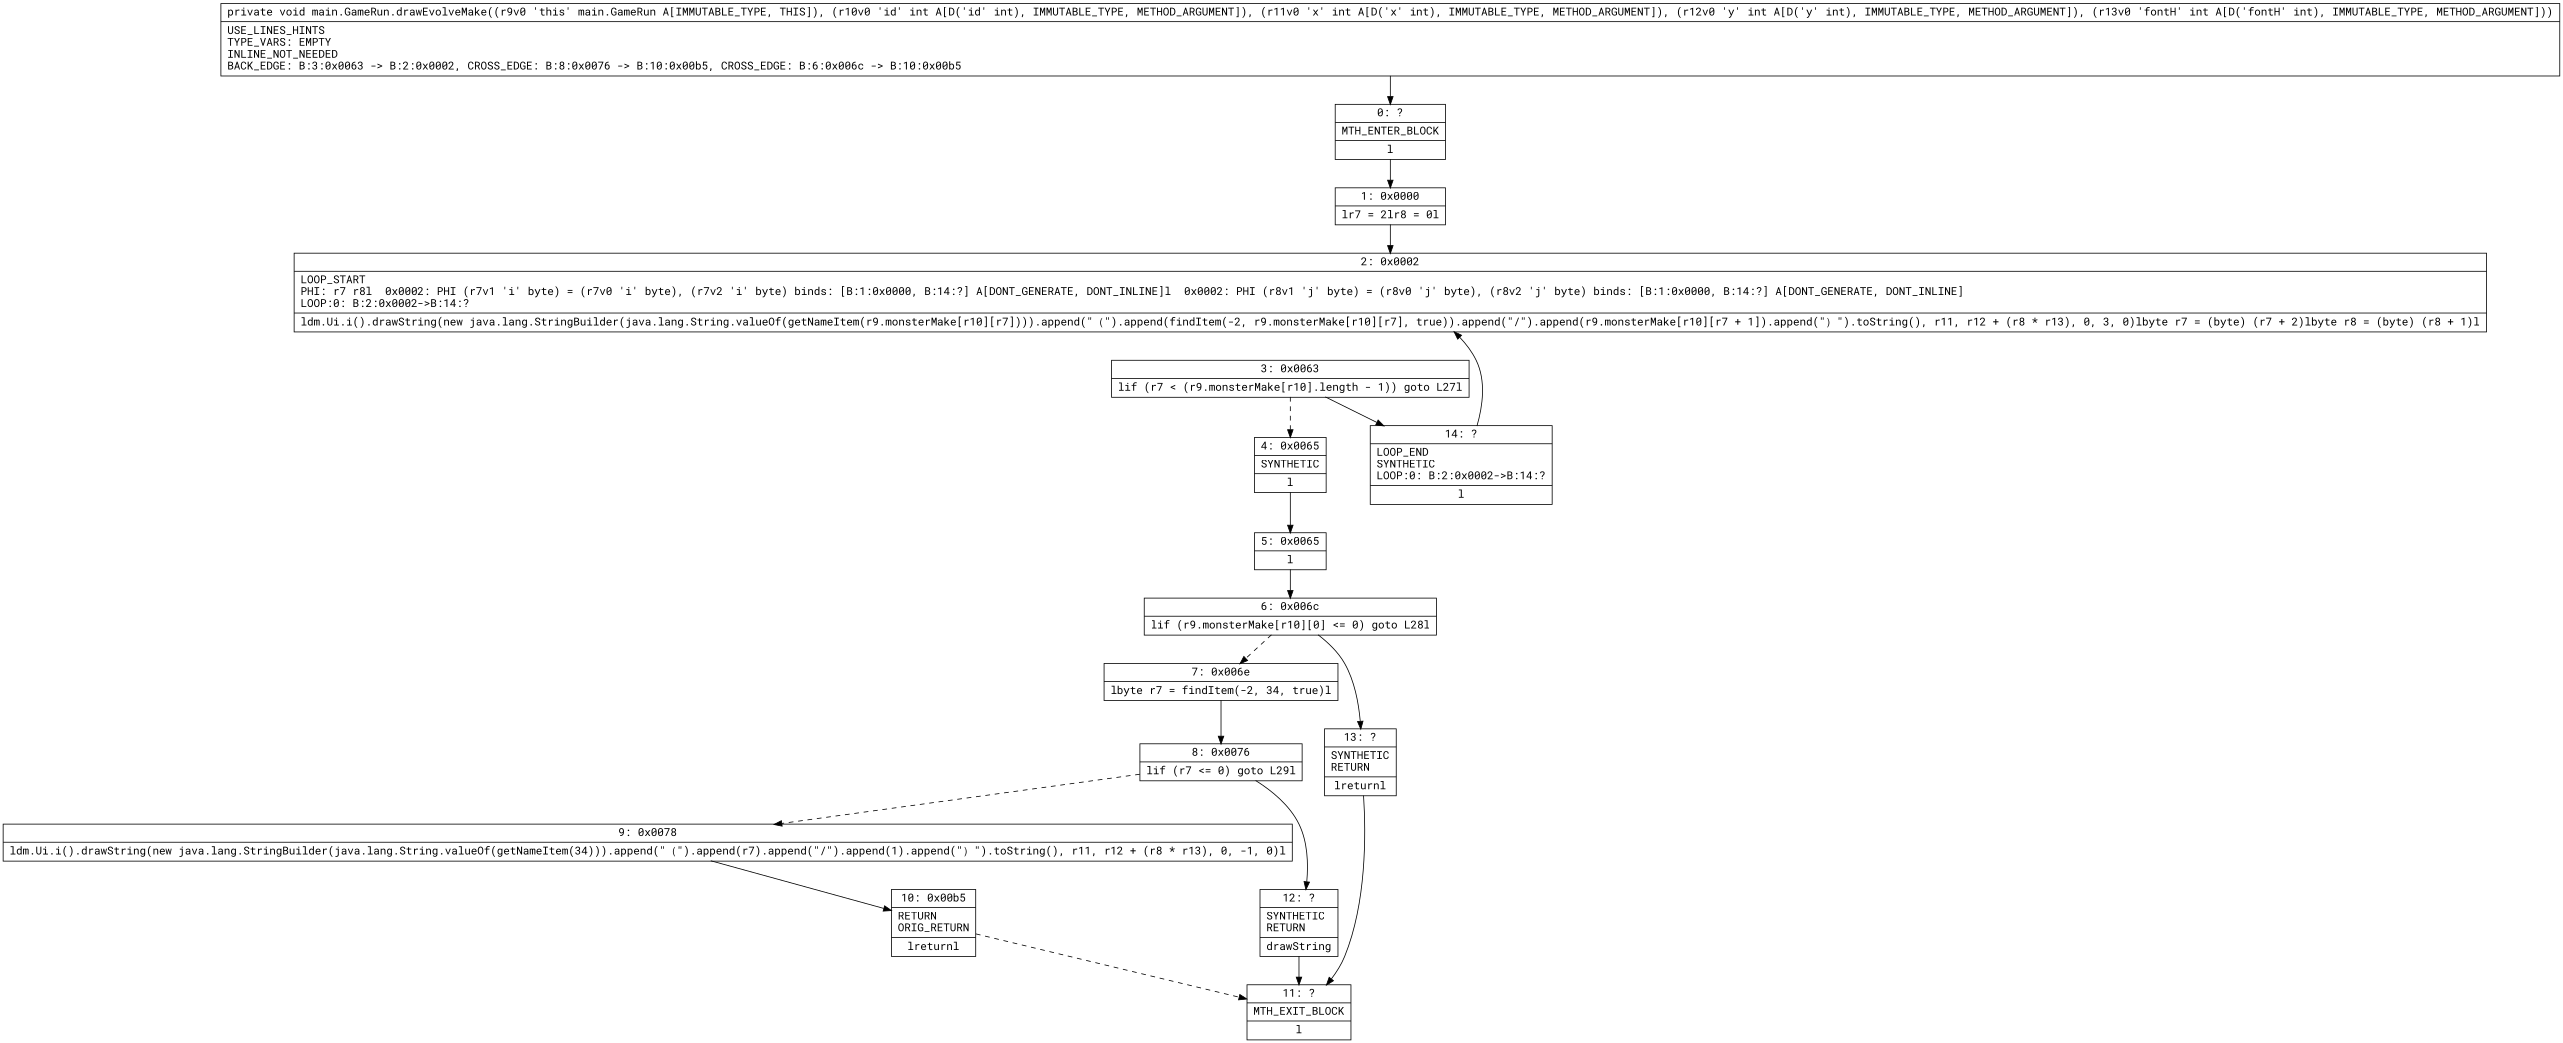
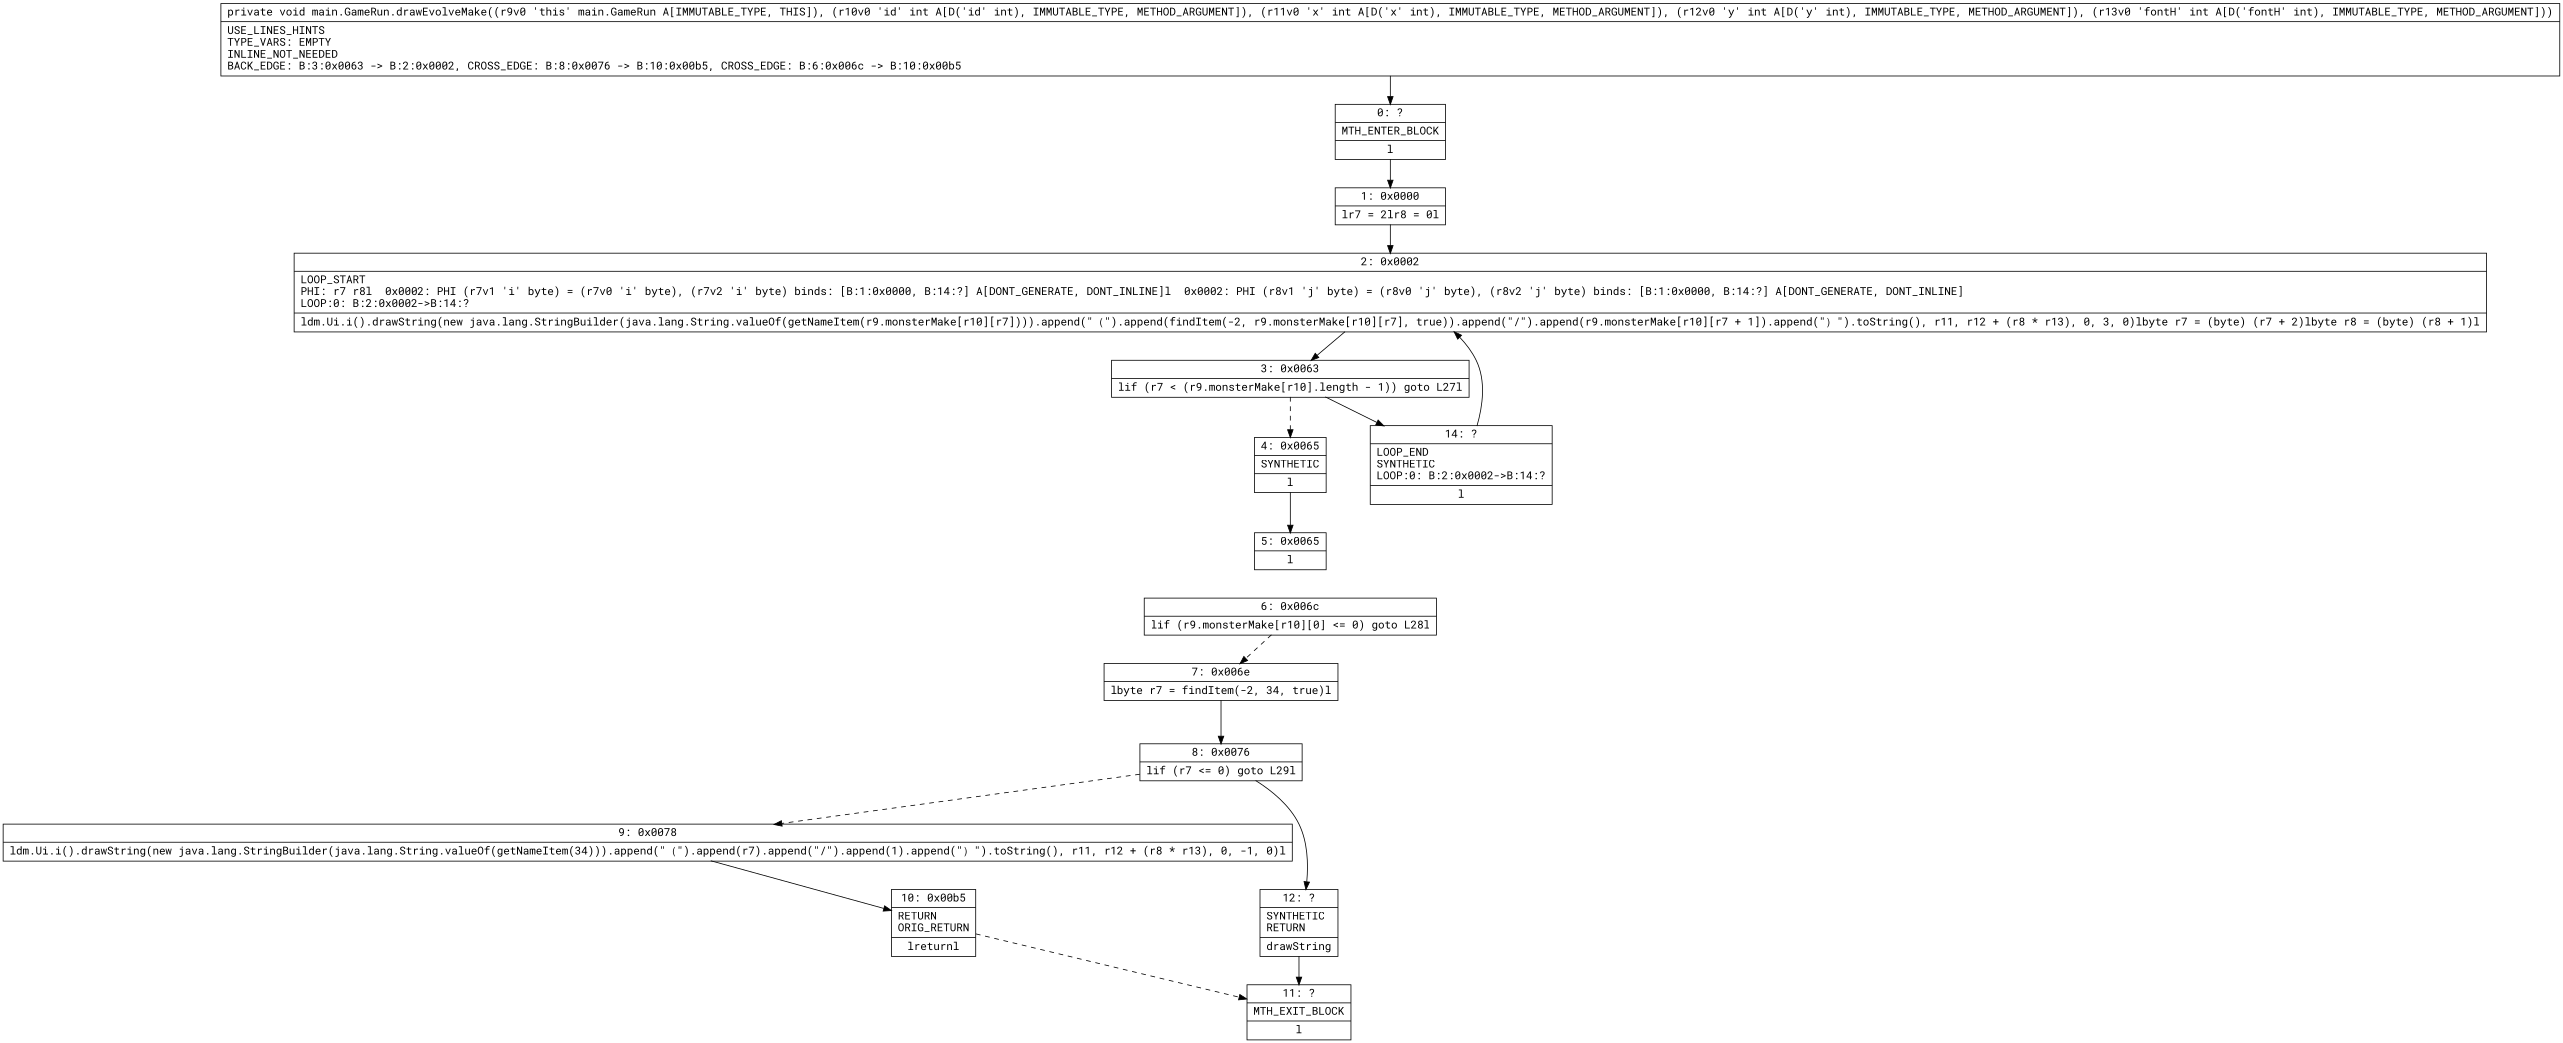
none -> (1331, 344)
(1290, 580) -> none
(1360, 762) -> none
